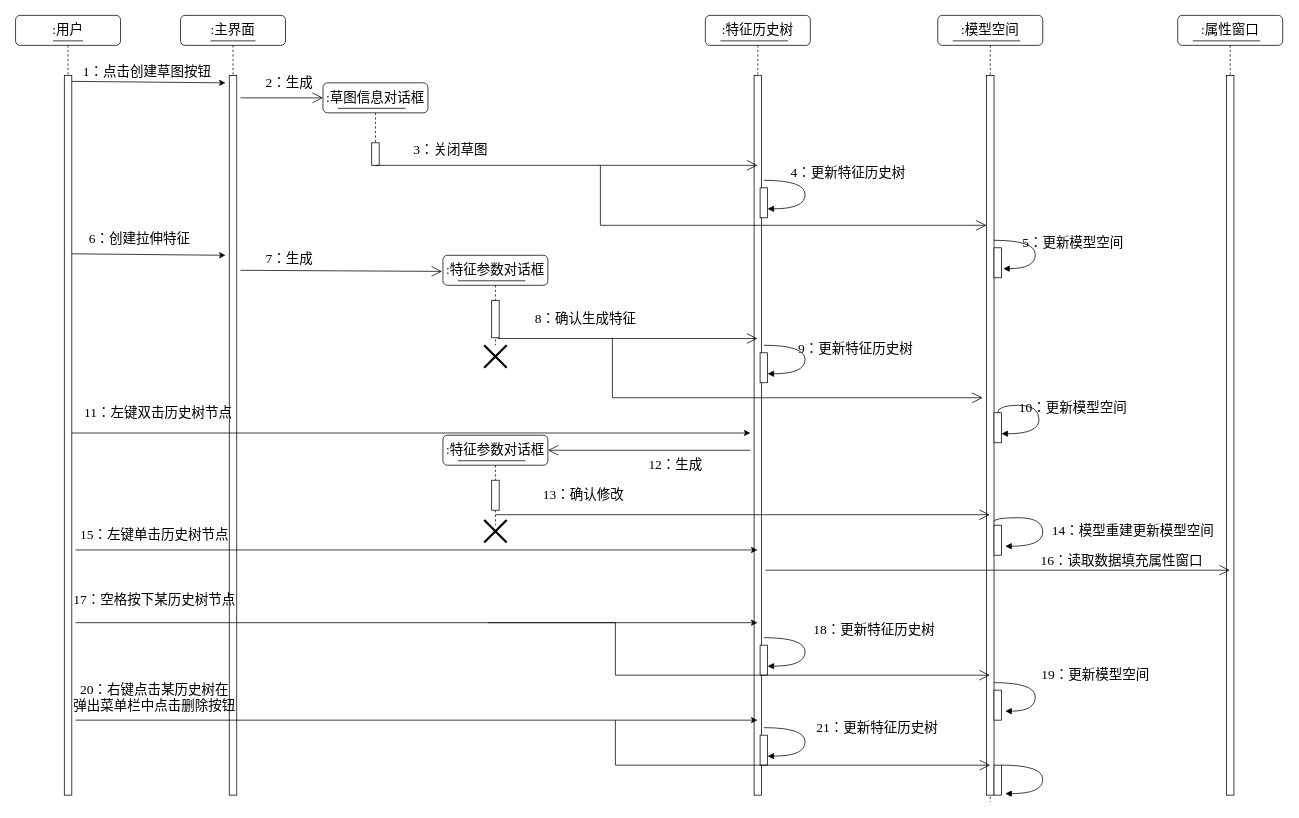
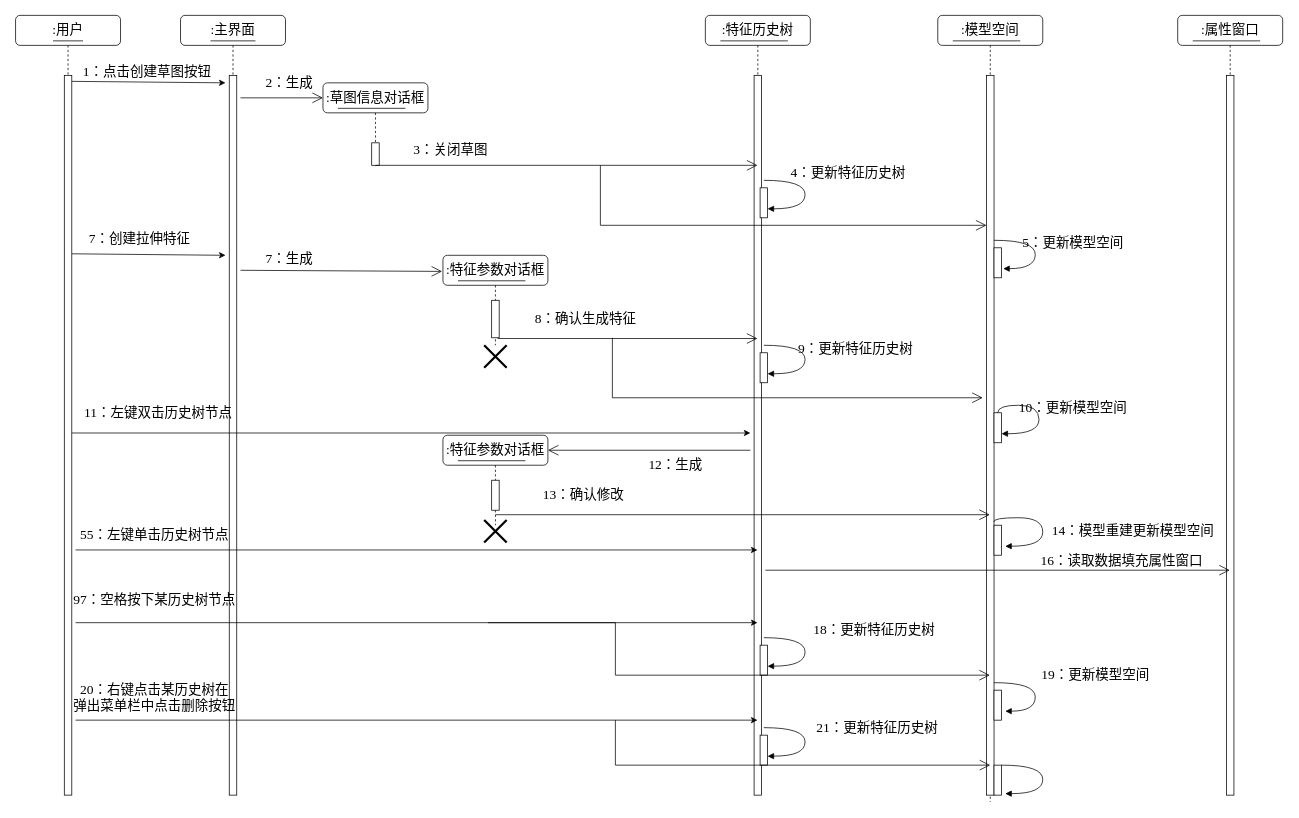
(140, 239) -> (140, 239)
(155, 535) -> (155, 535)
(155, 600) -> (155, 600)
